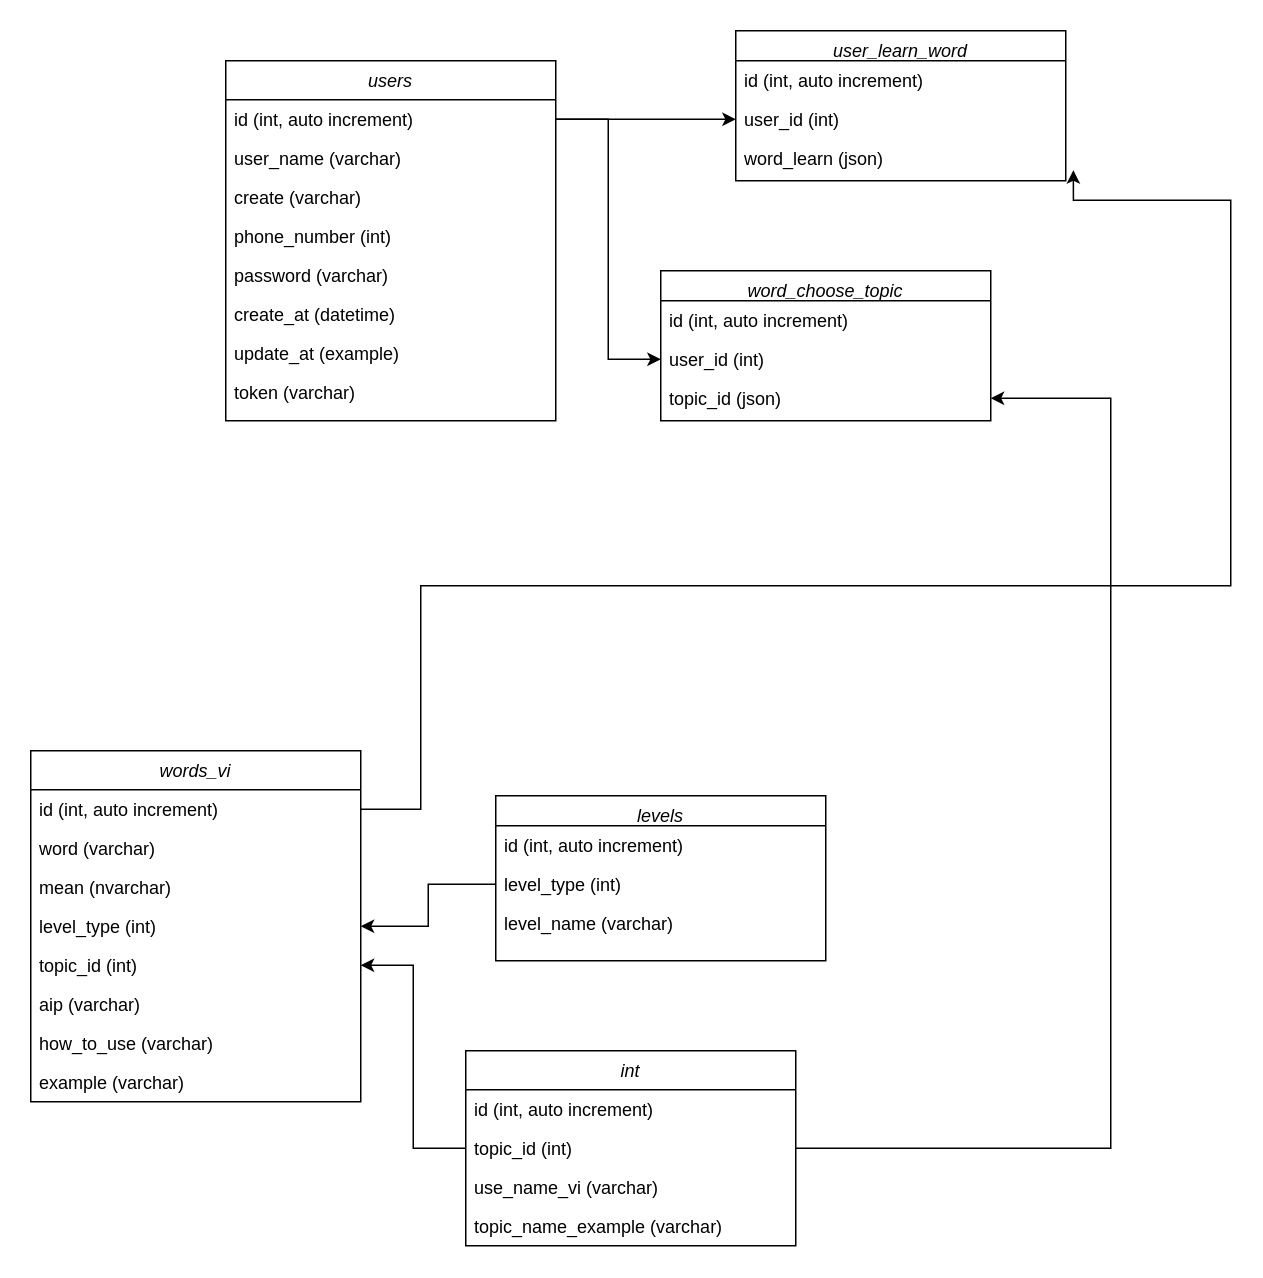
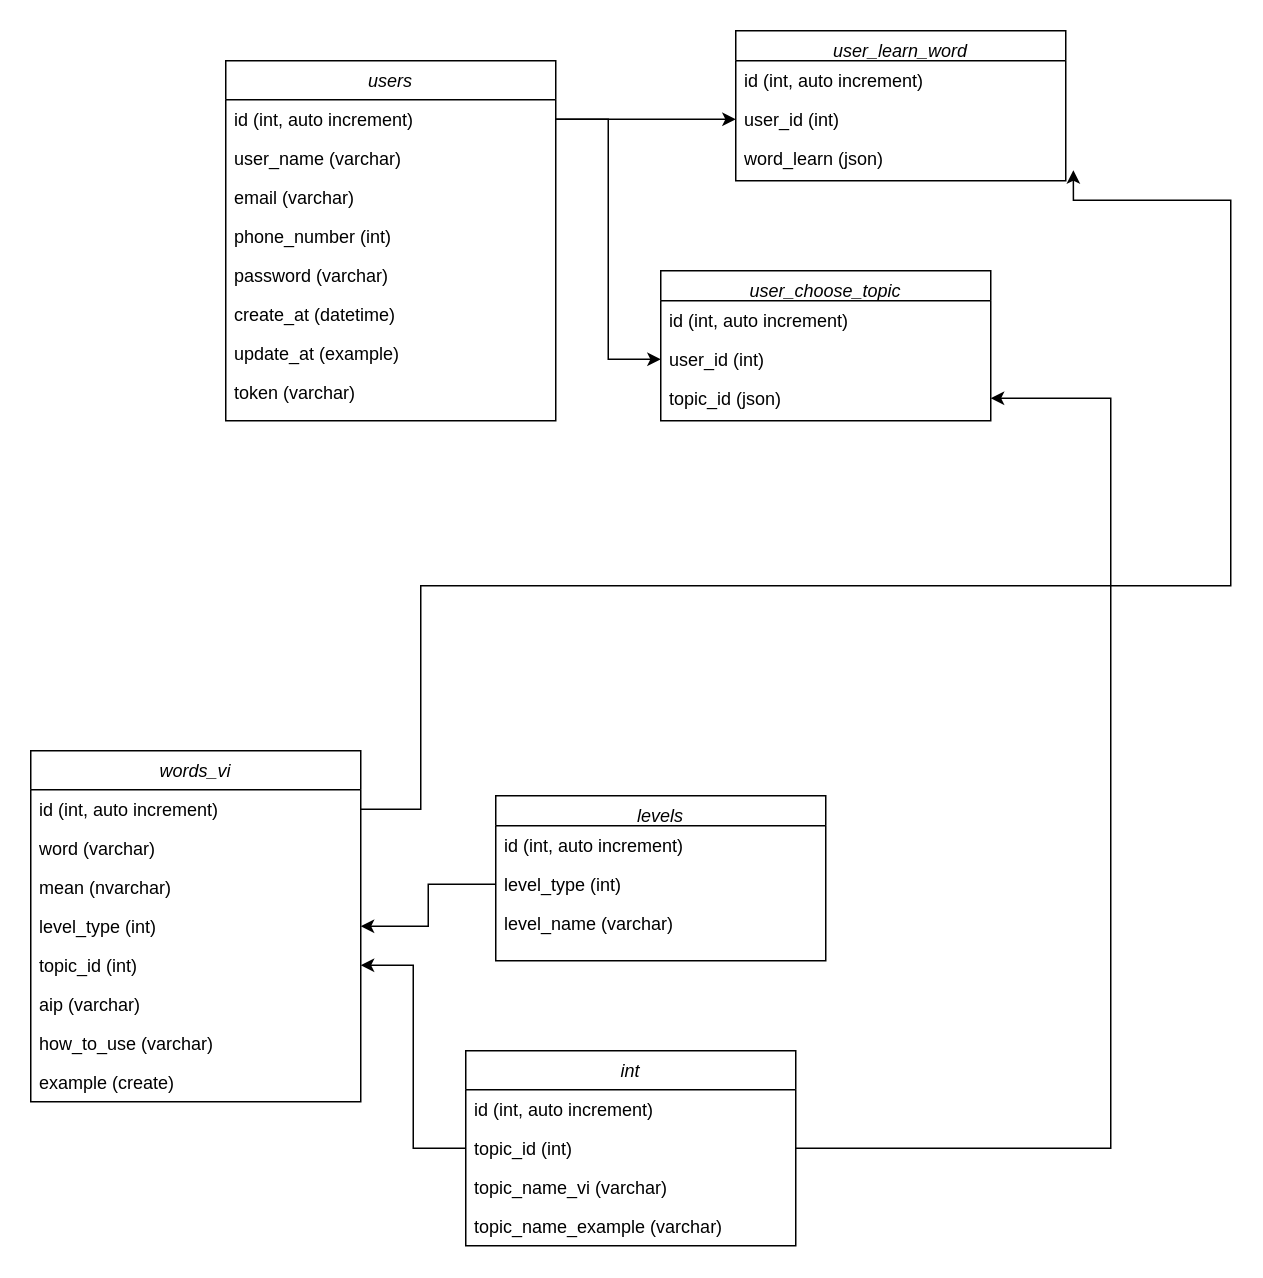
(312, 198) -> (303, 198)
(825, 291) -> (825, 291)
(120, 1083) -> (115, 1083)
(575, 1188) -> (583, 1188)
